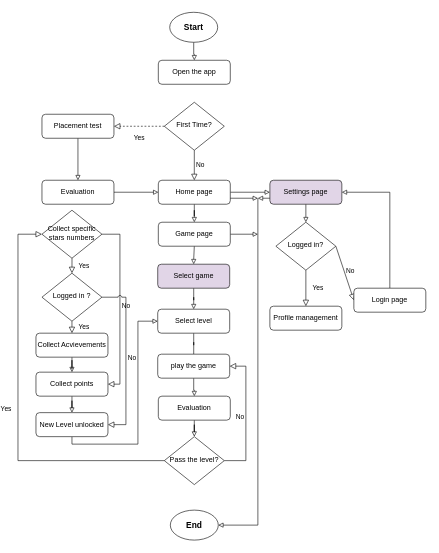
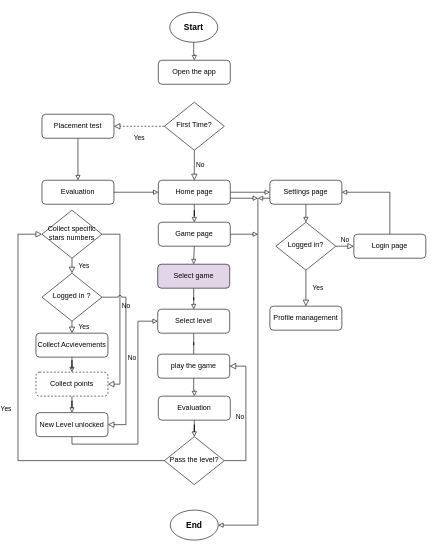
(306, 192) -> (306, 192)
(390, 300) -> (390, 246)
(72, 384) -> (72, 384)
